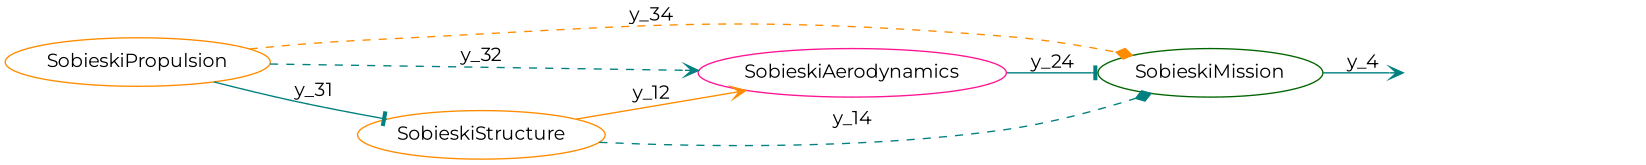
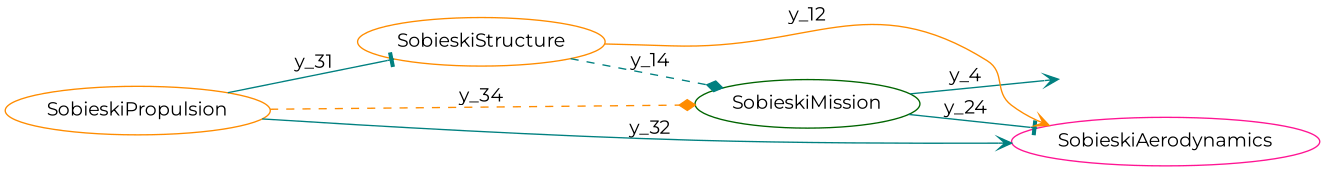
(477, 67) -> (630, 138)
(1049, 73) -> (970, 121)
